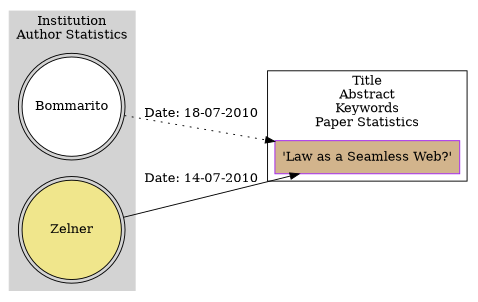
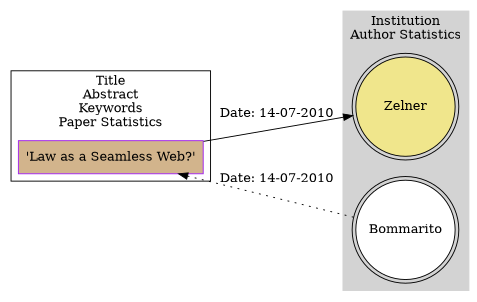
(201, 114) -> (277, 179)
(207, 197) -> (274, 129)
